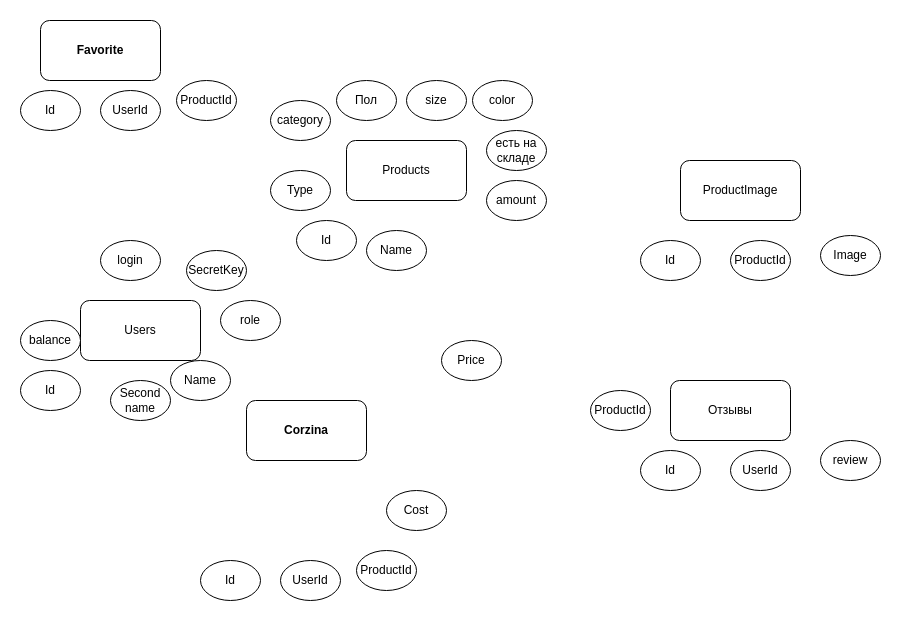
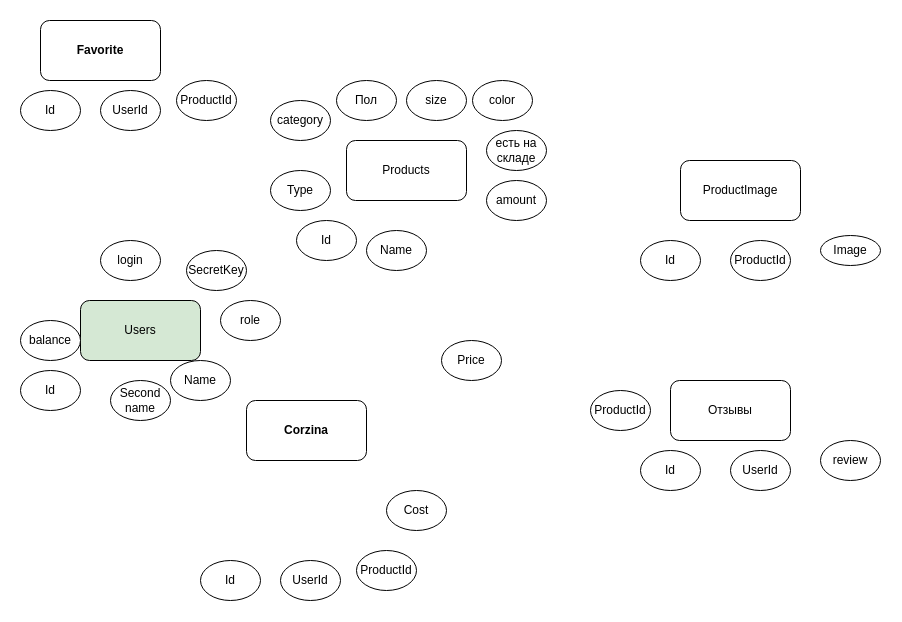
(851, 256) -> (851, 251)
(141, 331) -> (141, 331)
